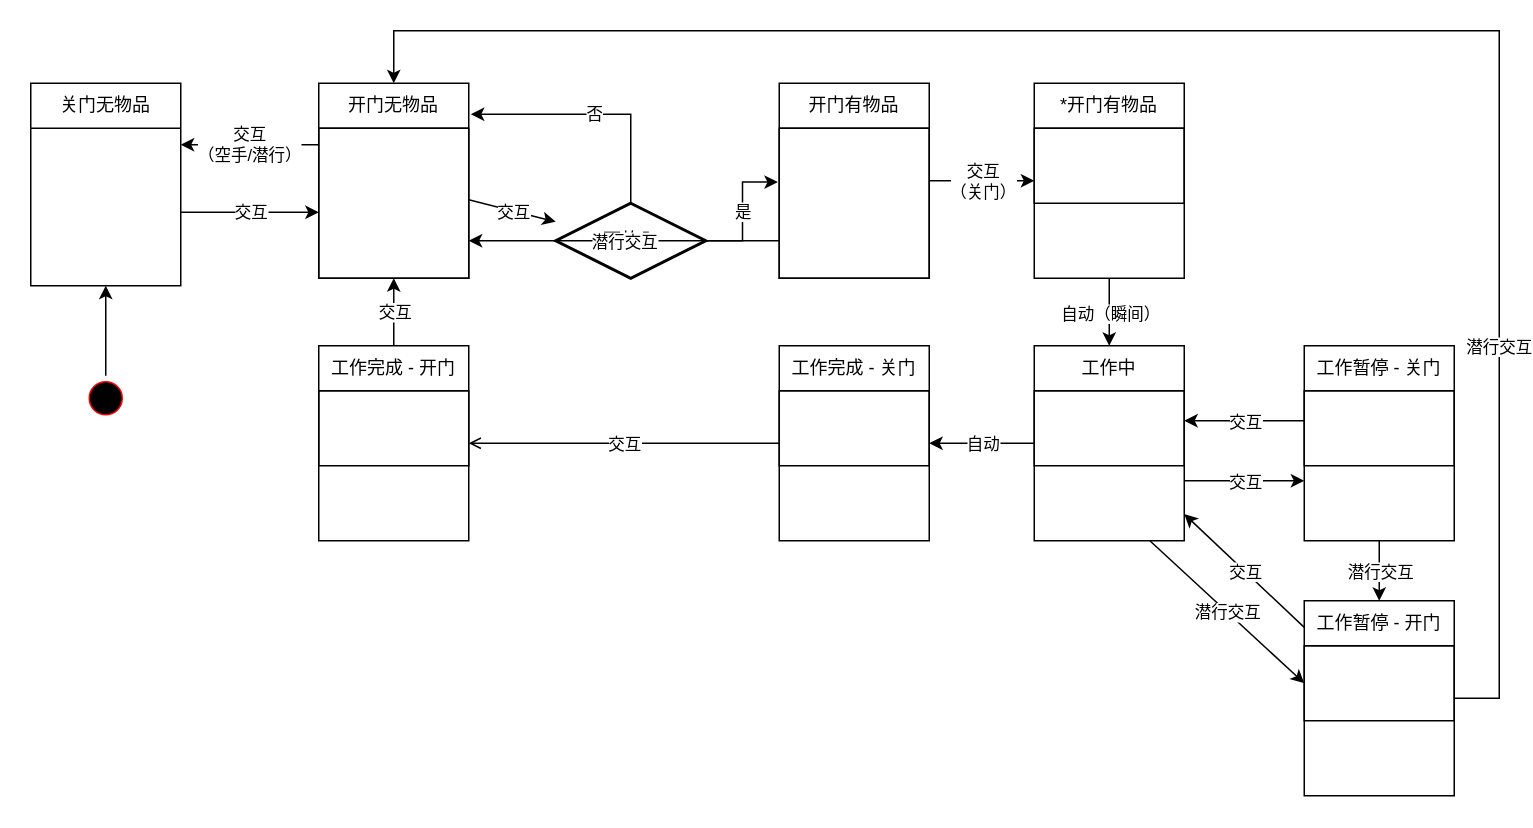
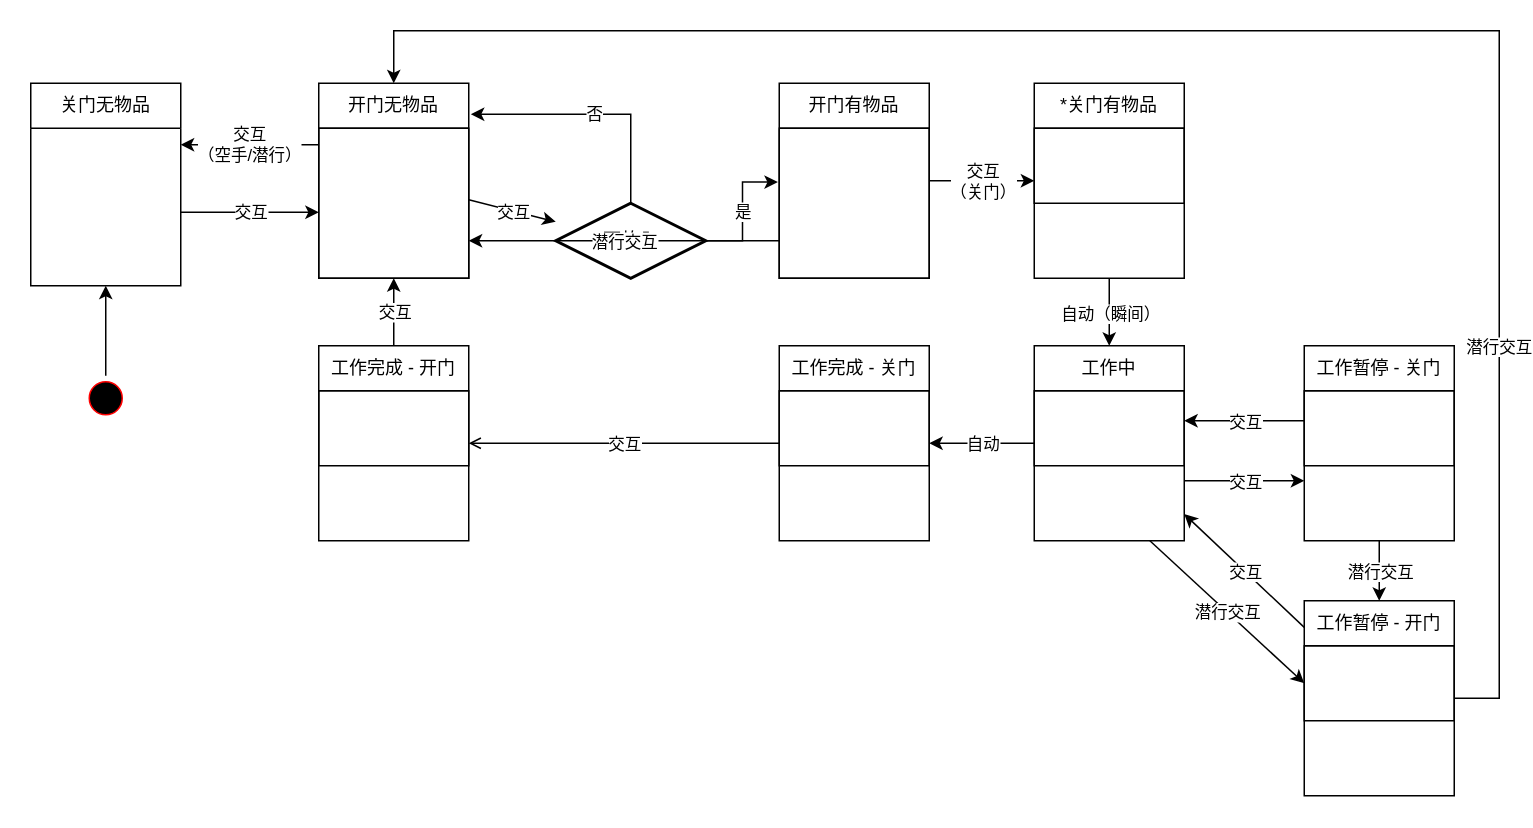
(1109, 106) -> (1109, 106)
